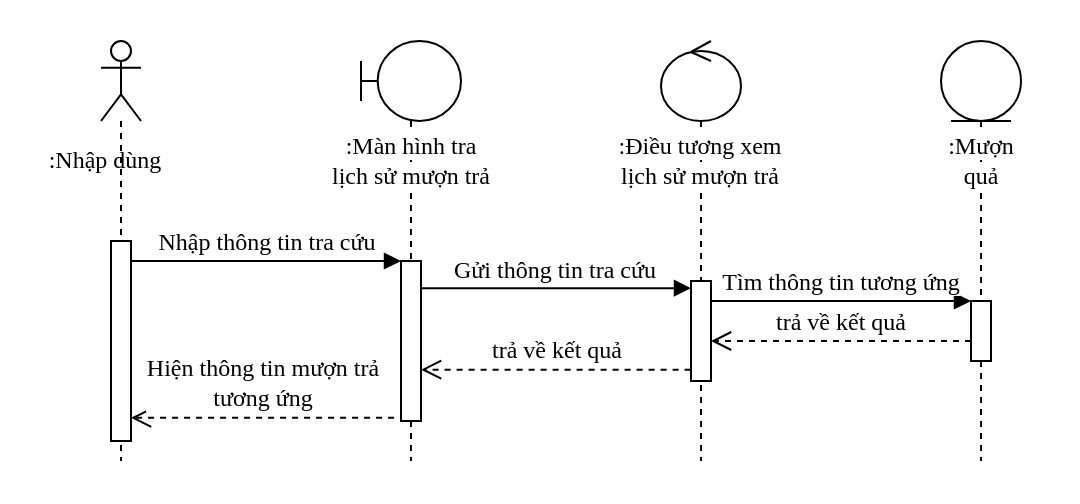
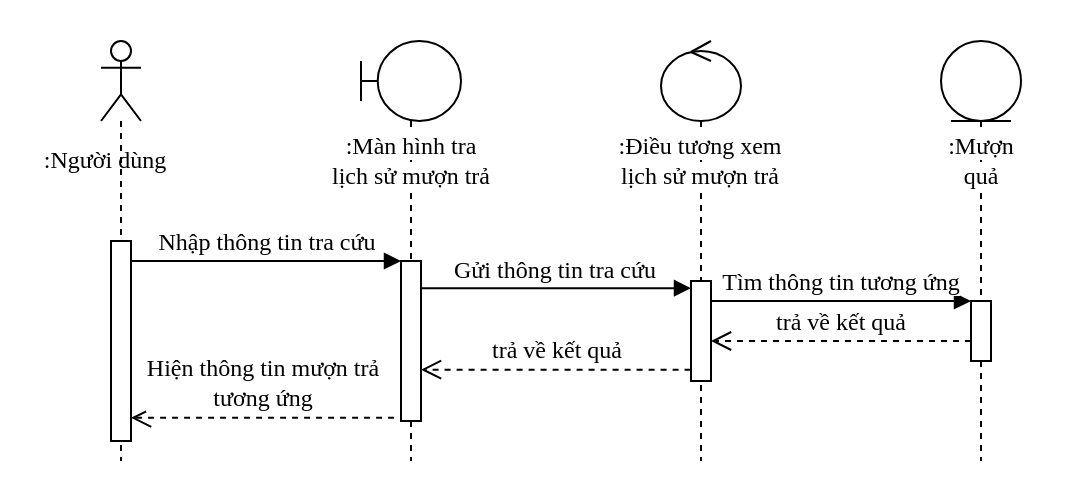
(106, 161) -> (106, 161)
